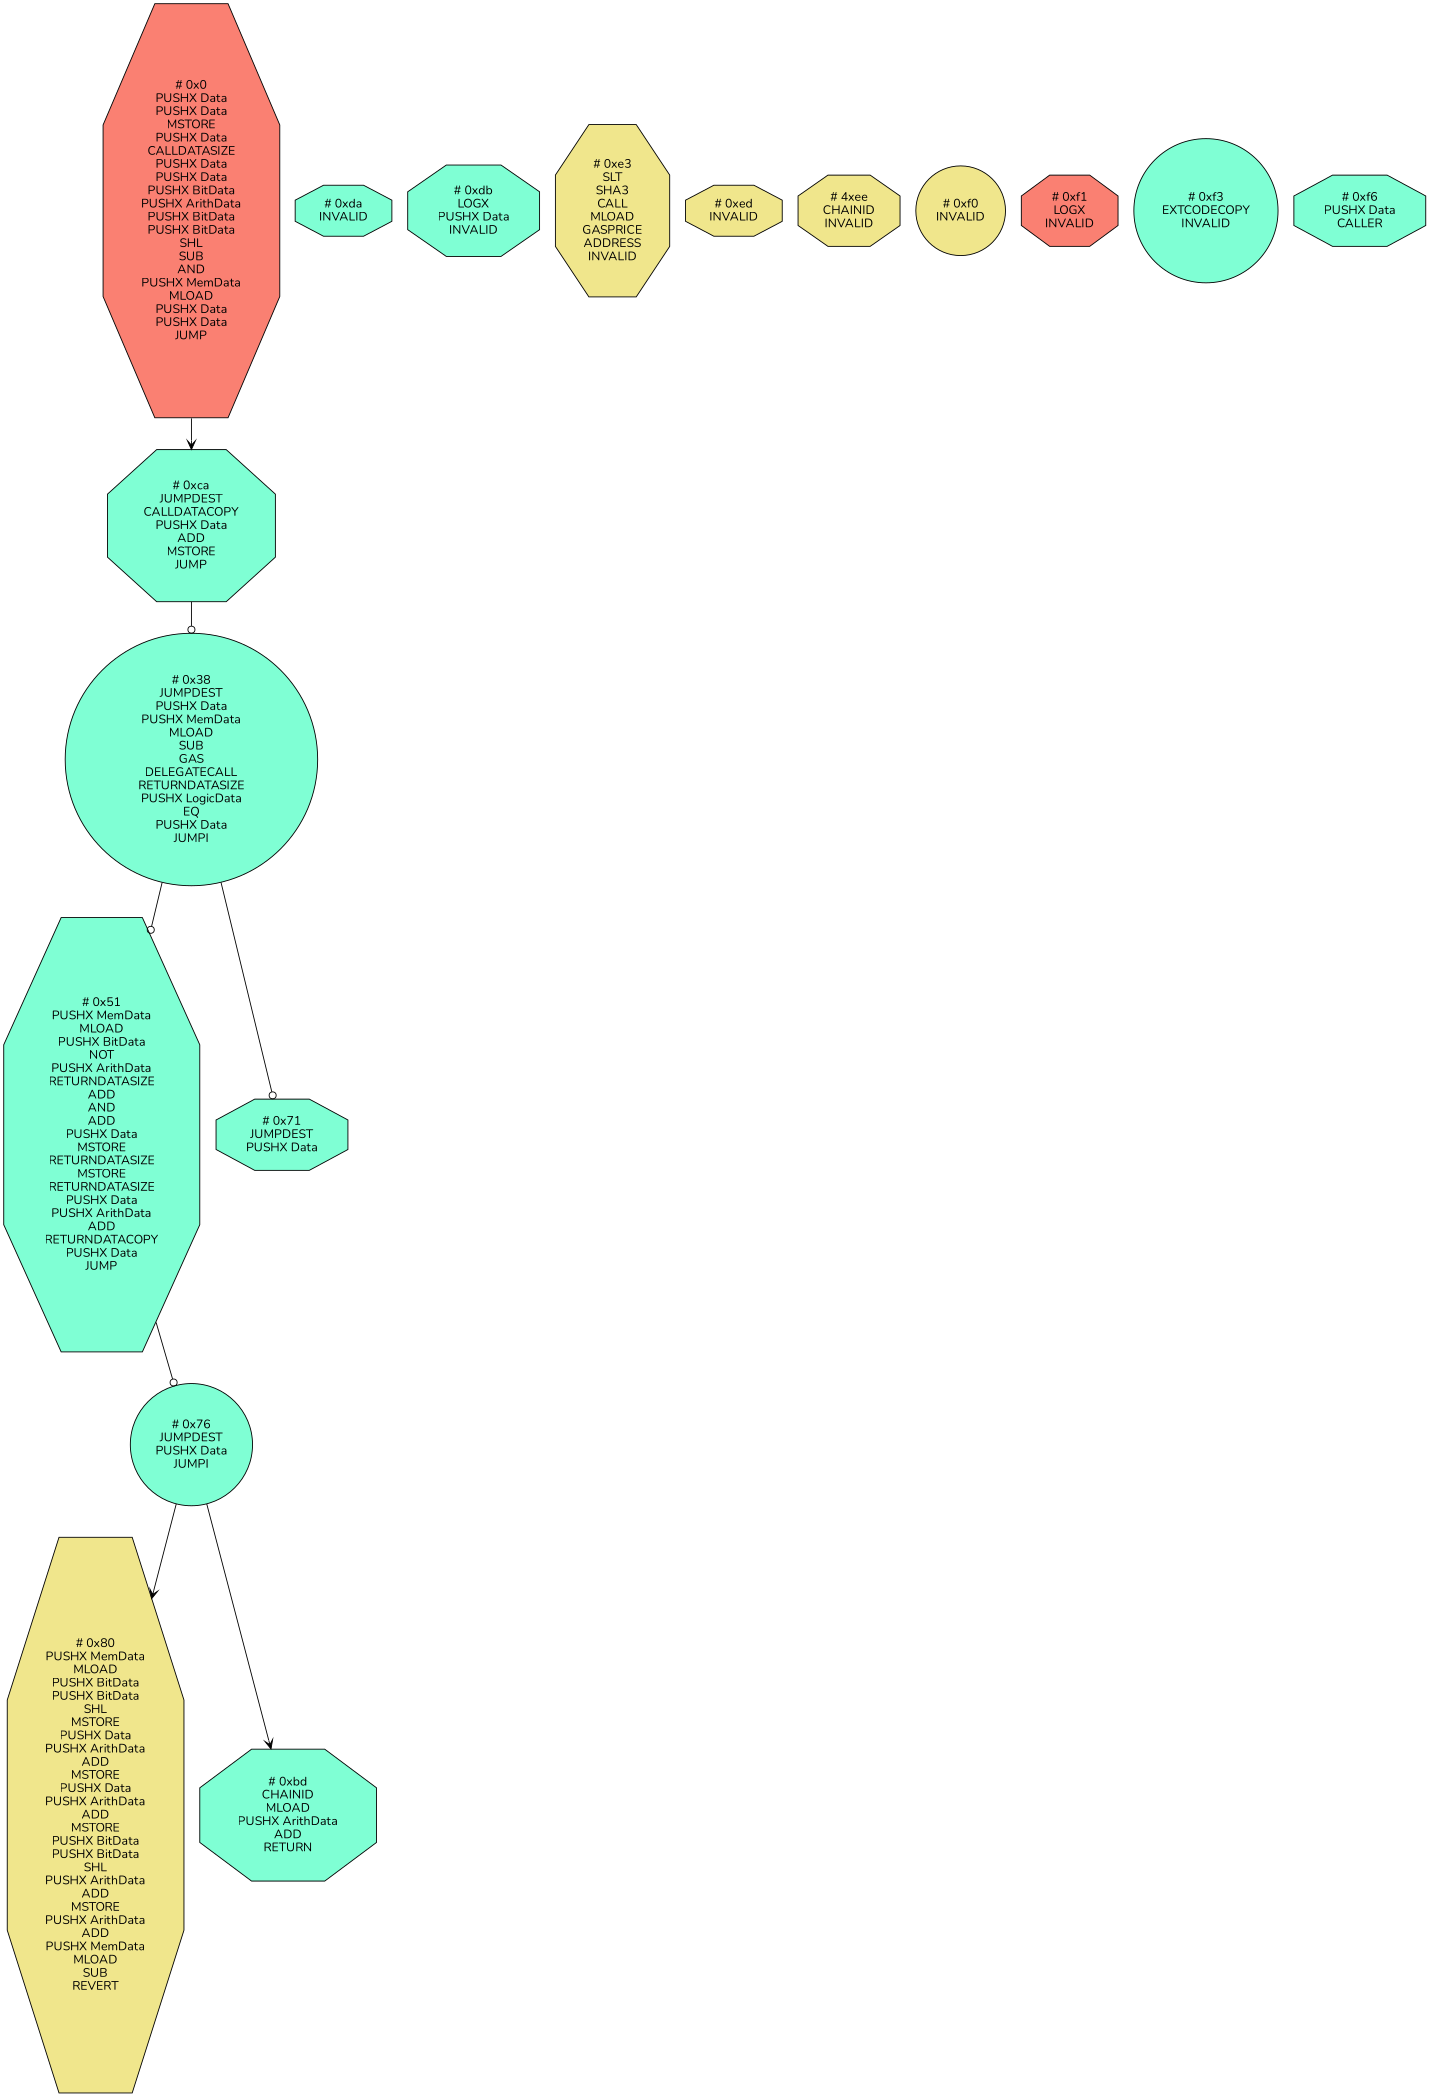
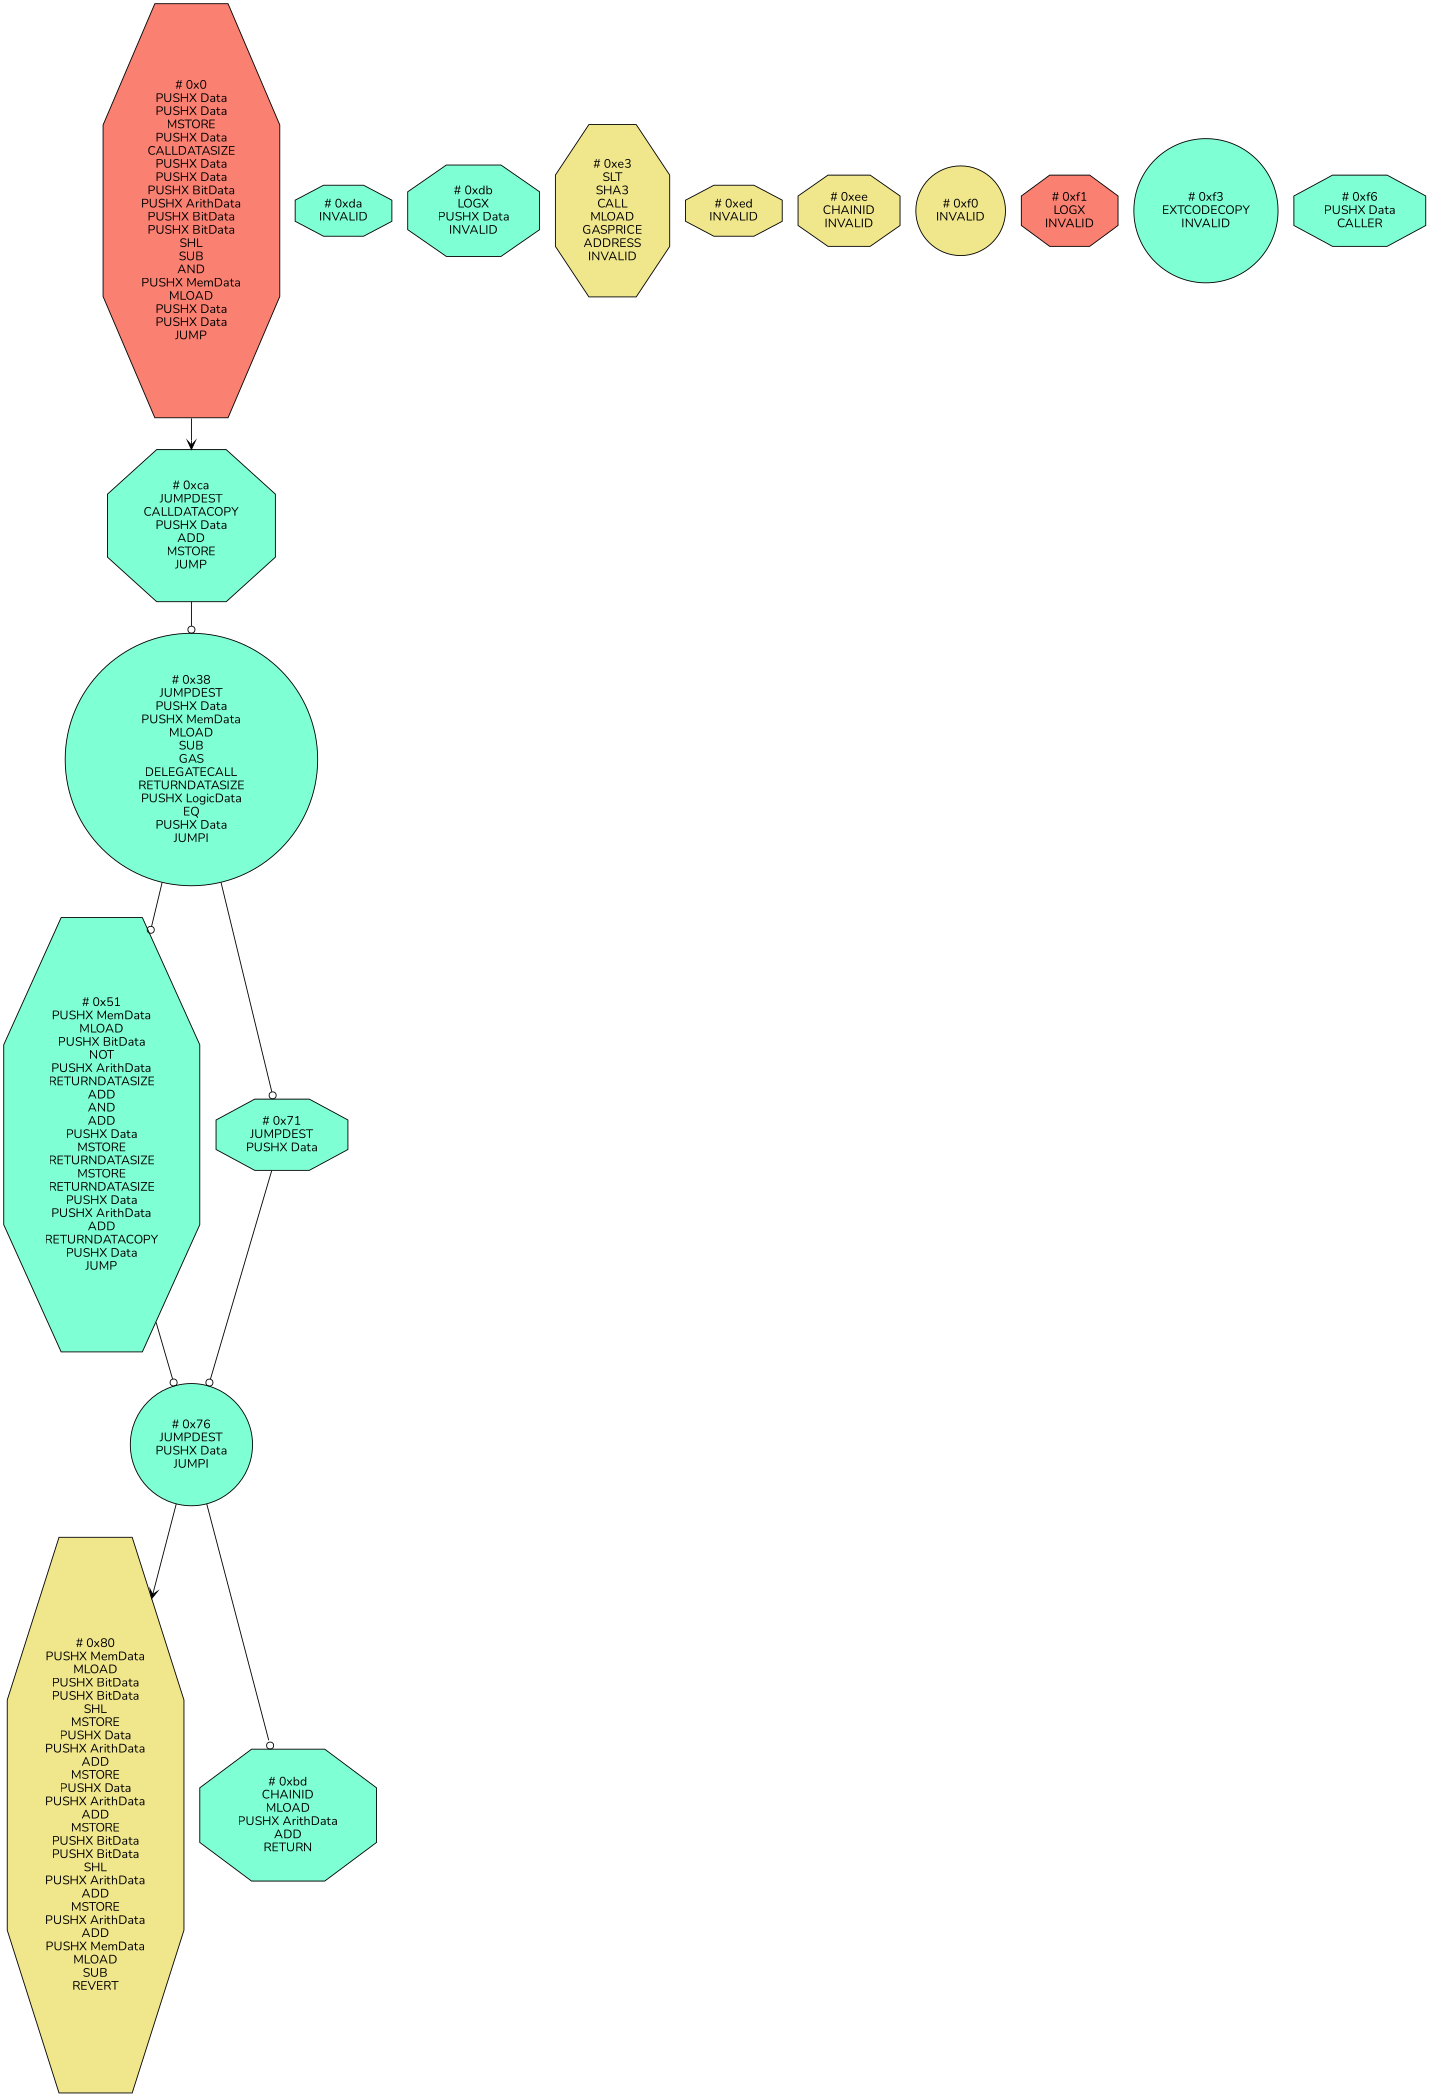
(849, 211) -> (849, 211)
none -> (241, 1275)
(238, 1622) -> (238, 1622)
